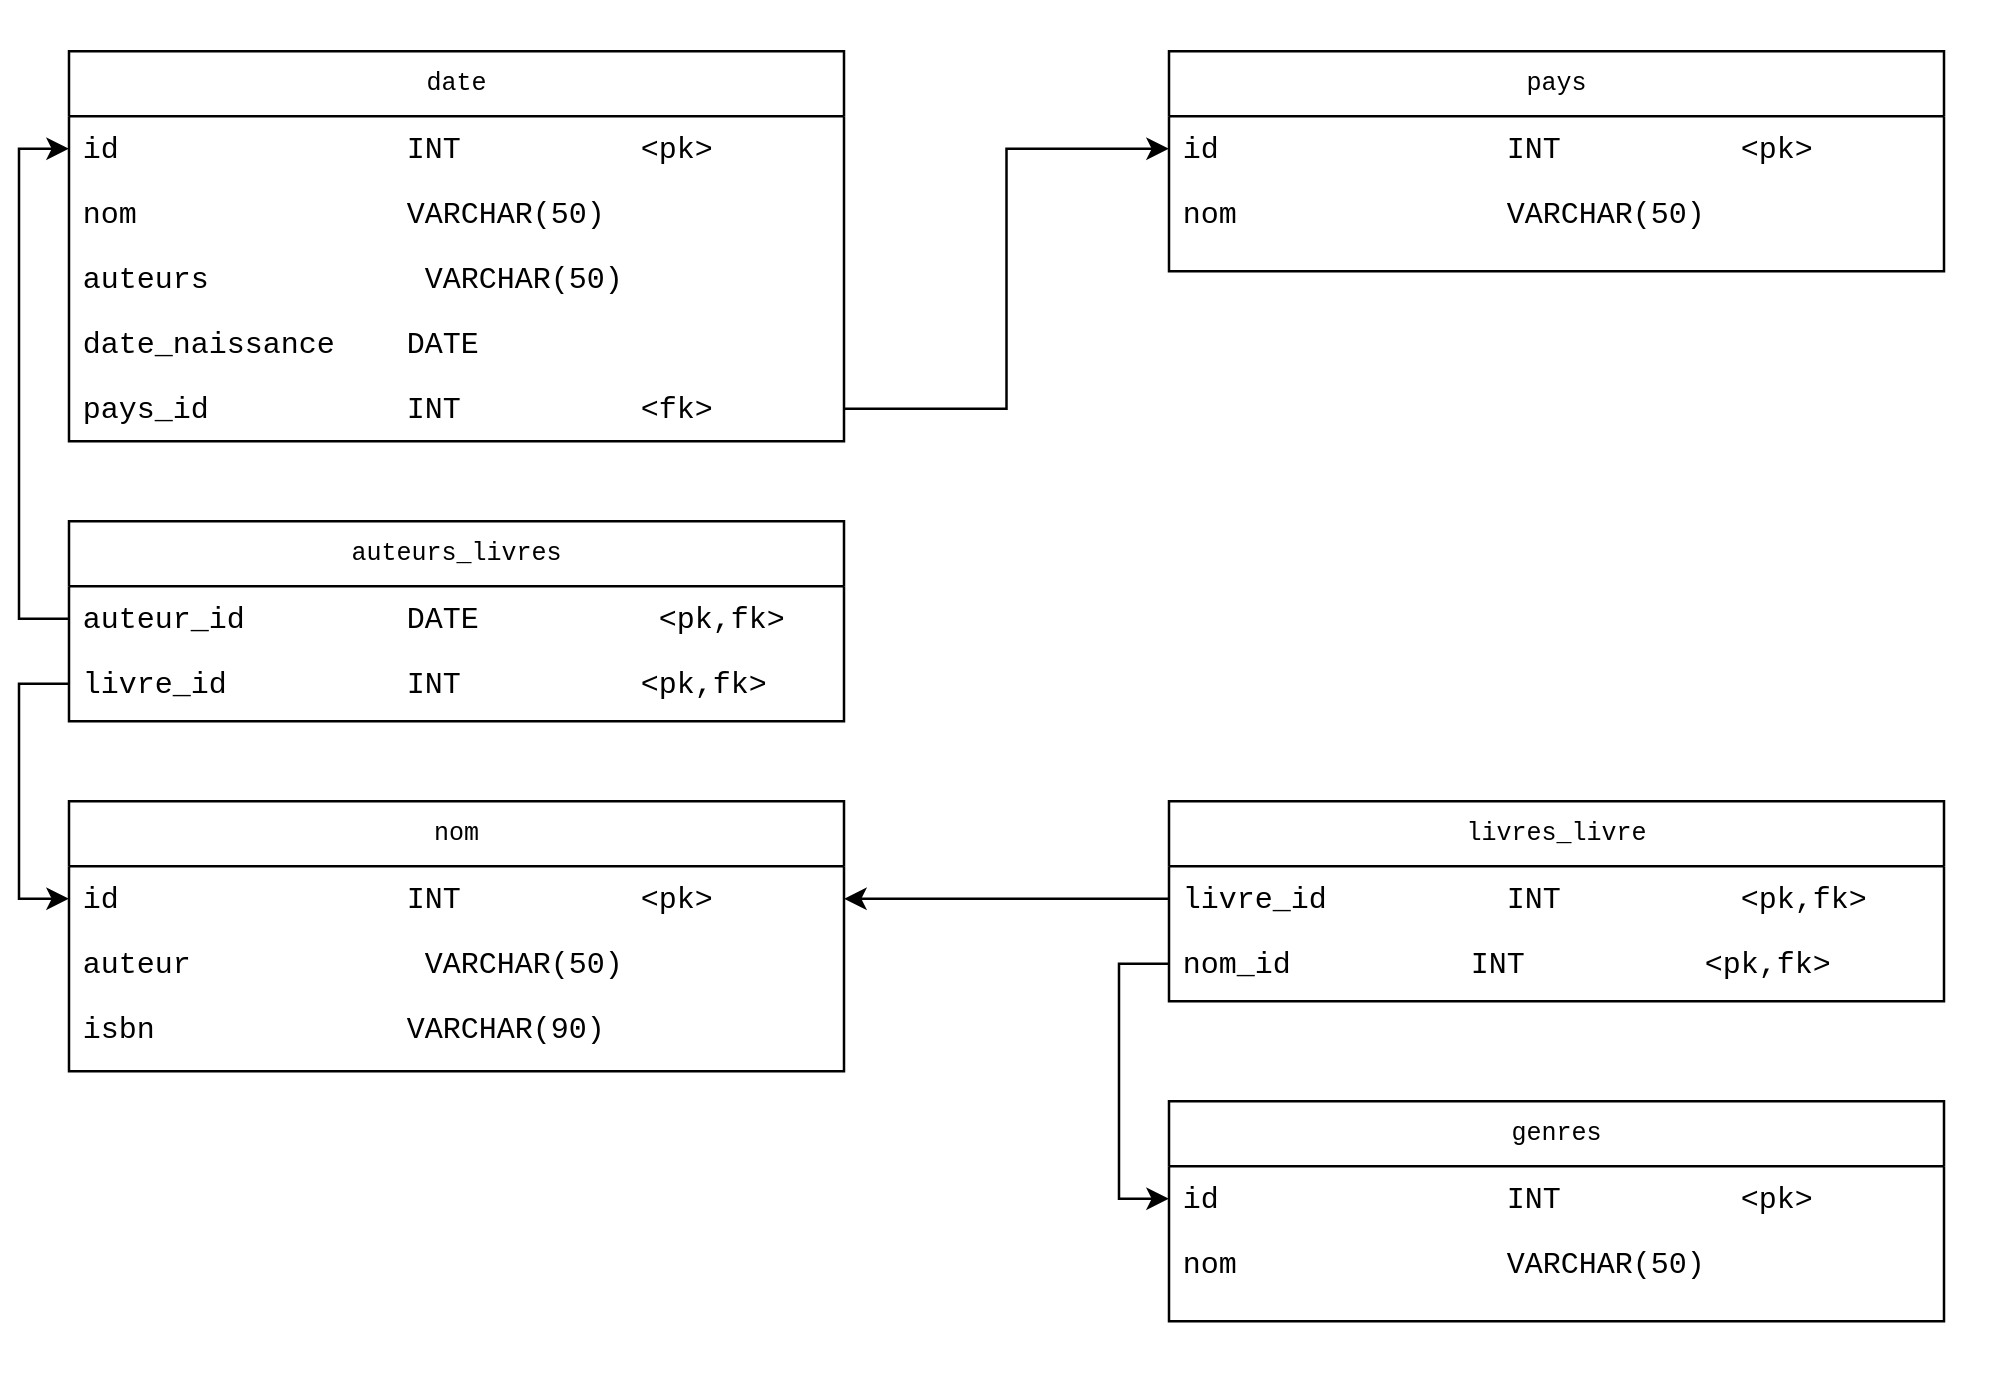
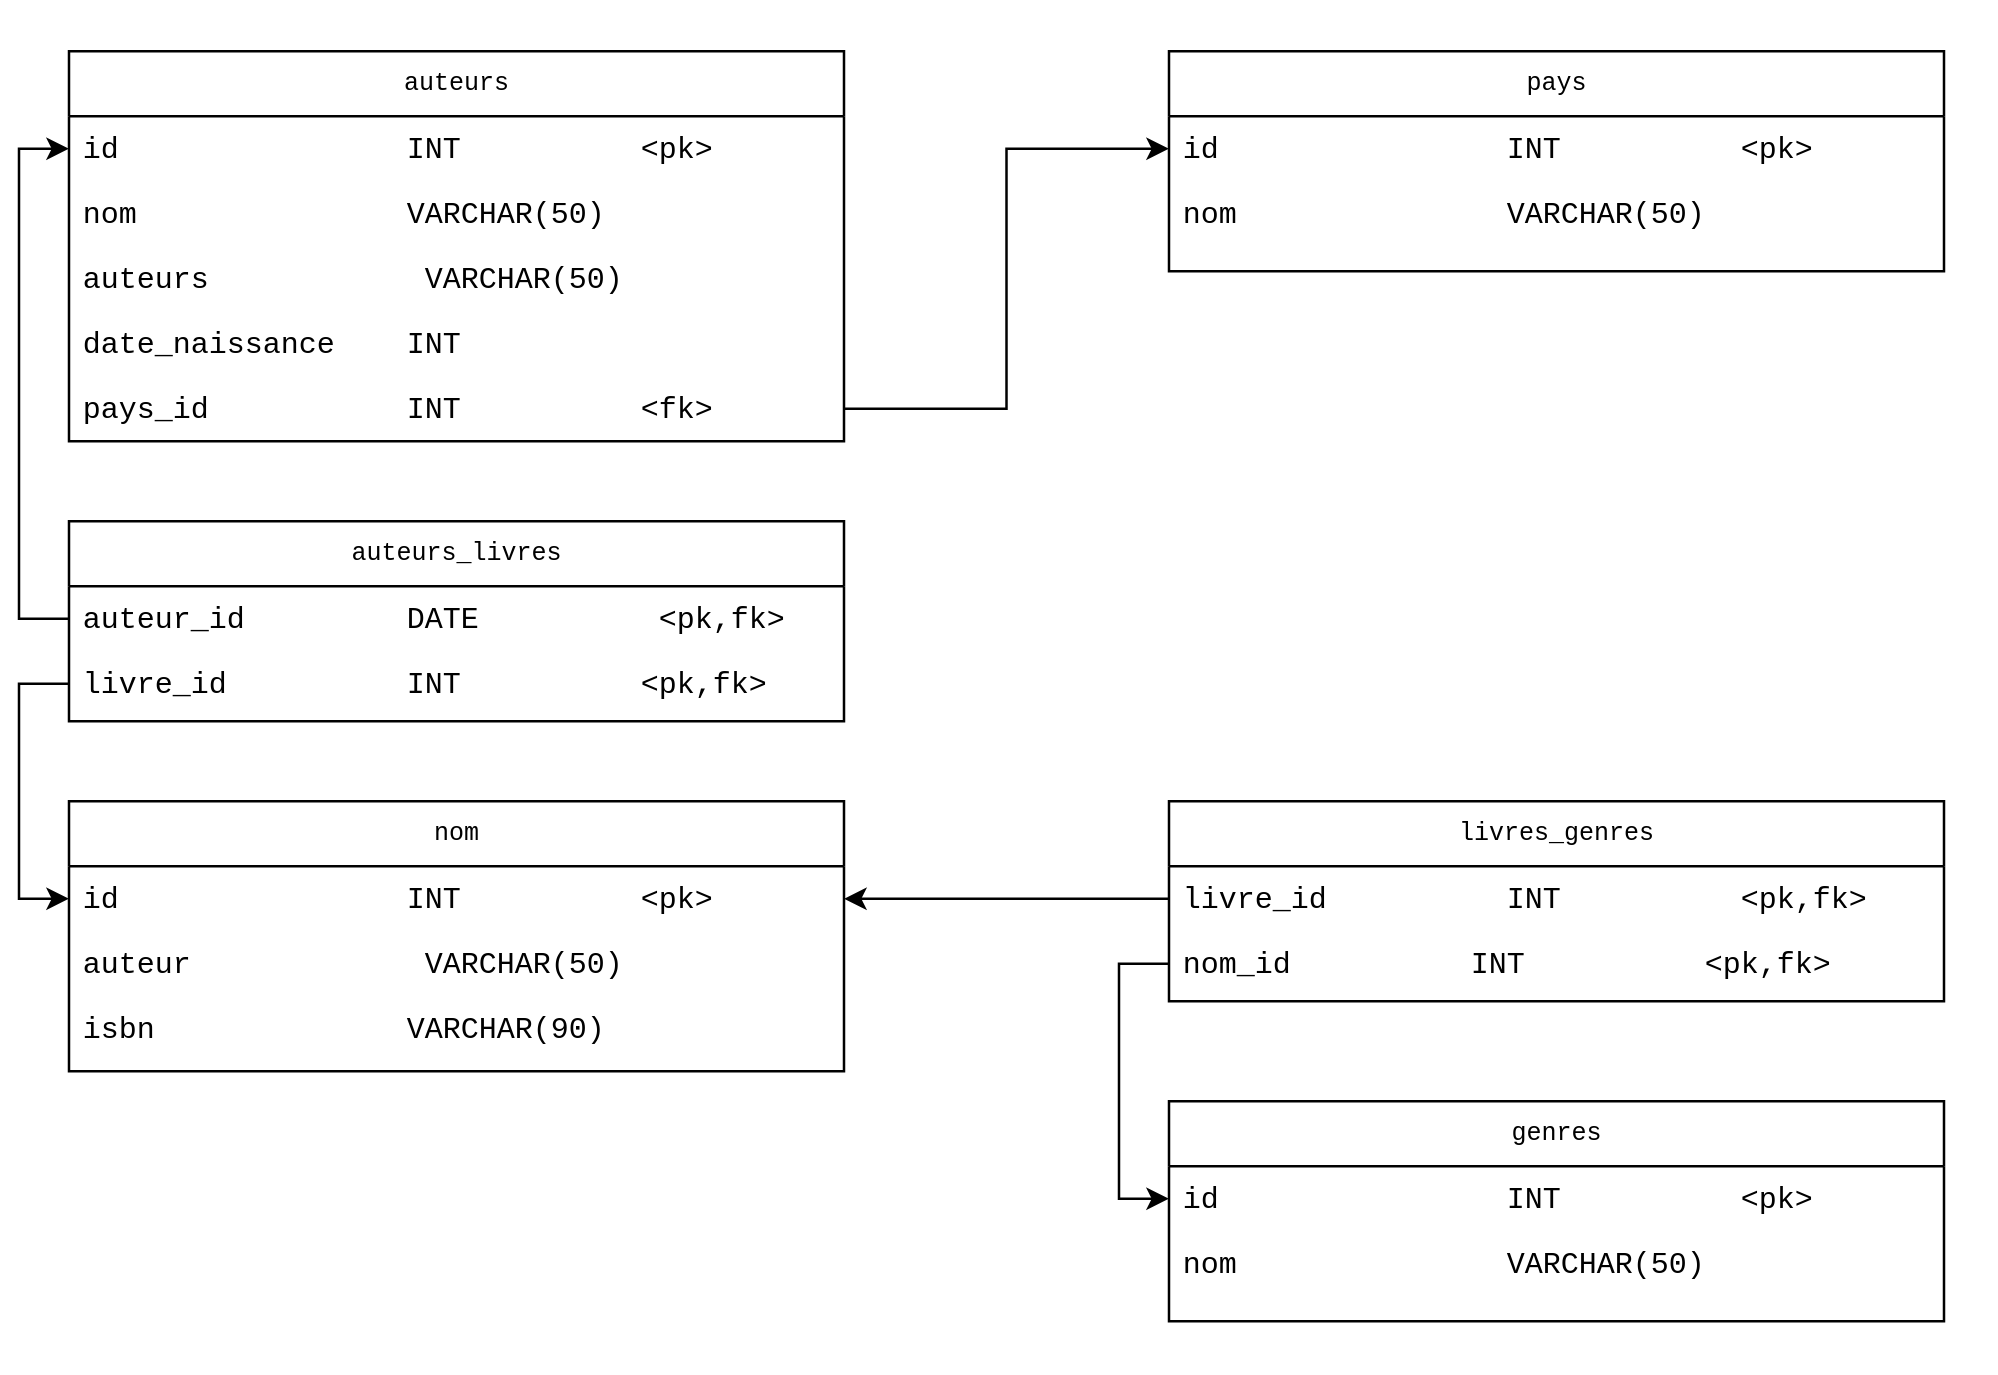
(458, 84) -> (458, 84)
(257, 347) -> (248, 347)
(1558, 834) -> (1558, 834)
